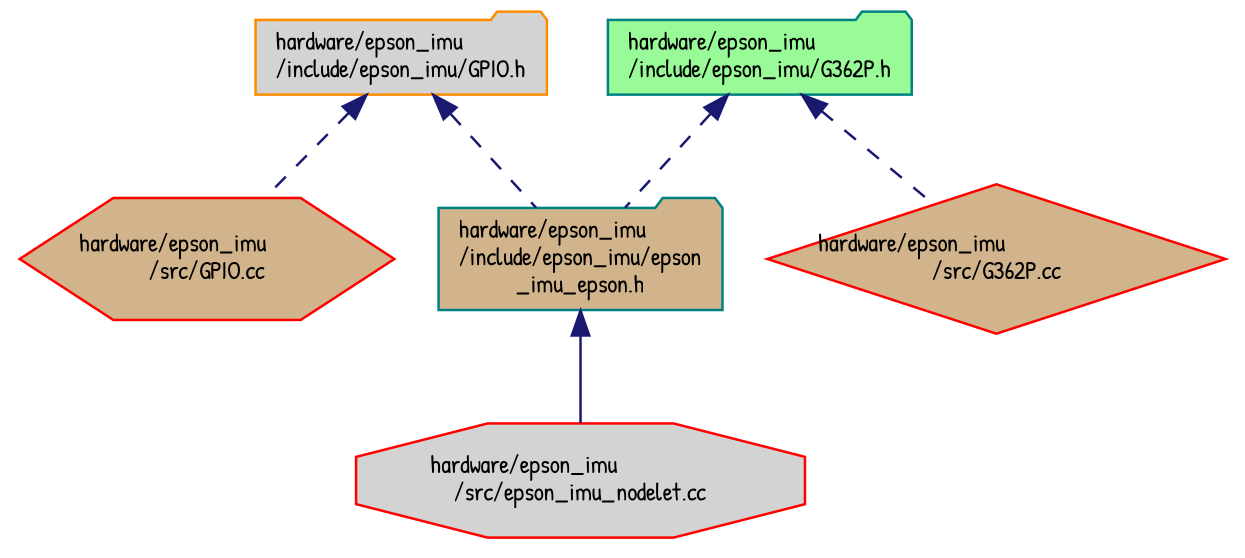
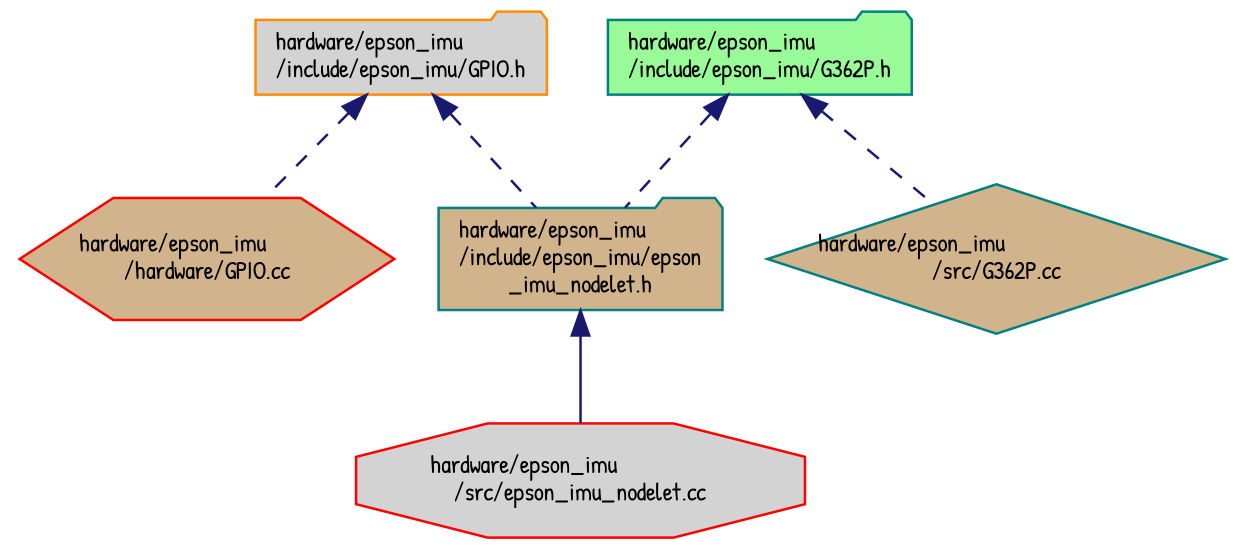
(207, 259) -> (207, 259)
(581, 259) -> (581, 259)
(996, 259) -> (996, 259)
